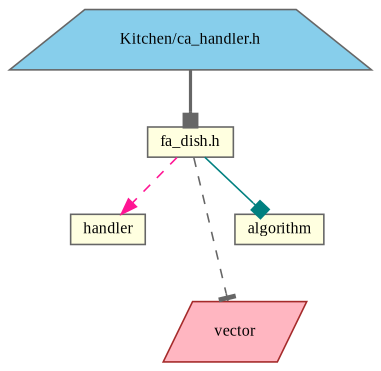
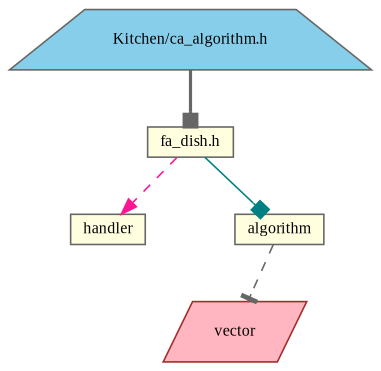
(190, 40) -> (190, 40)
(210, 225) -> (262, 269)
